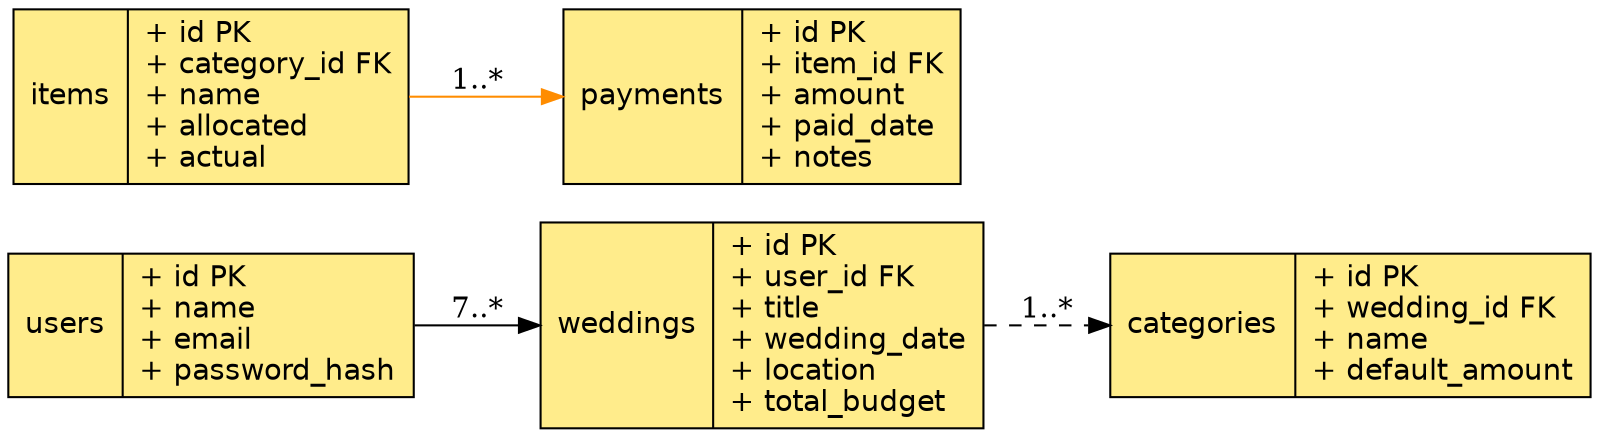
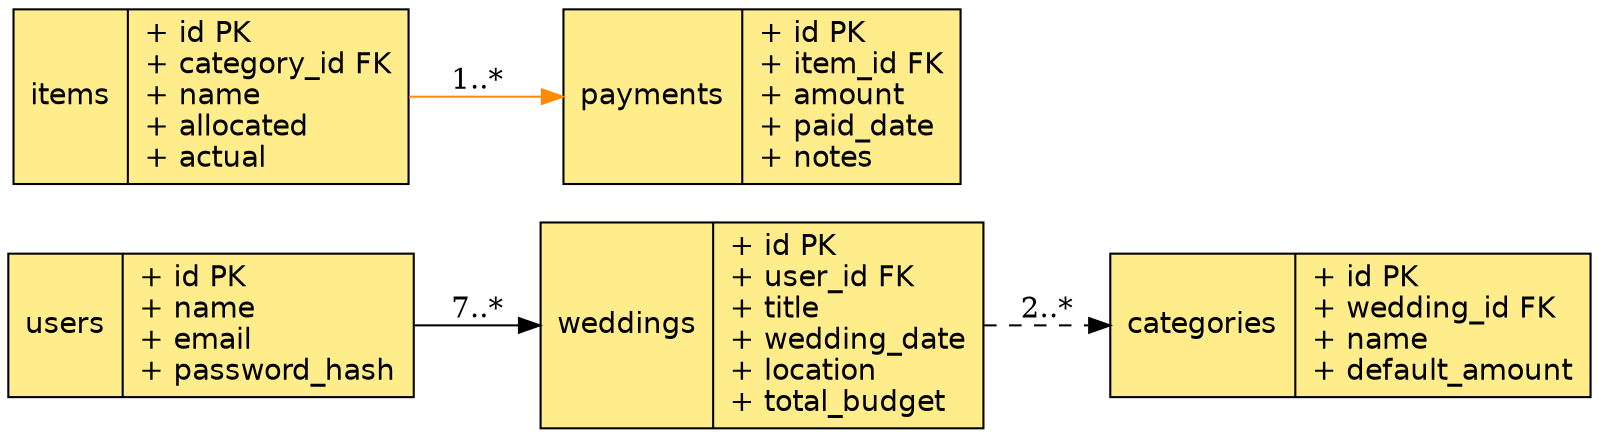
(1047, 310) -> (1047, 310)
